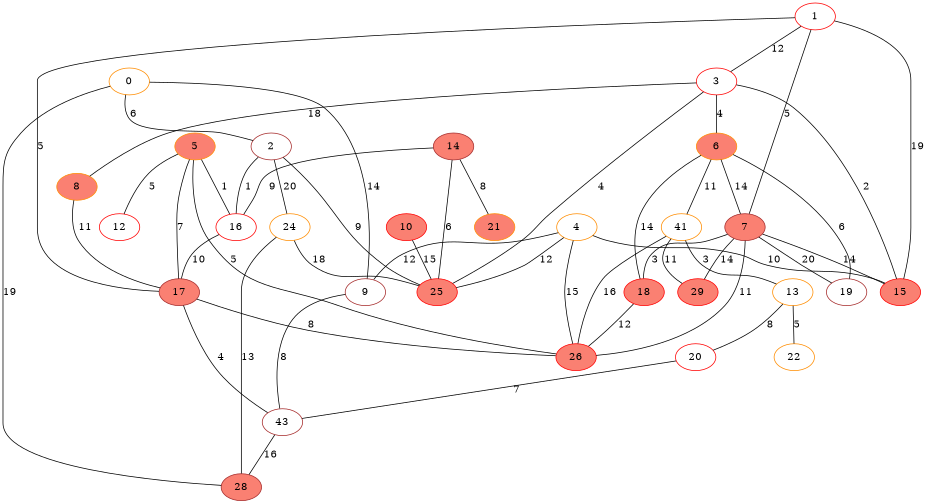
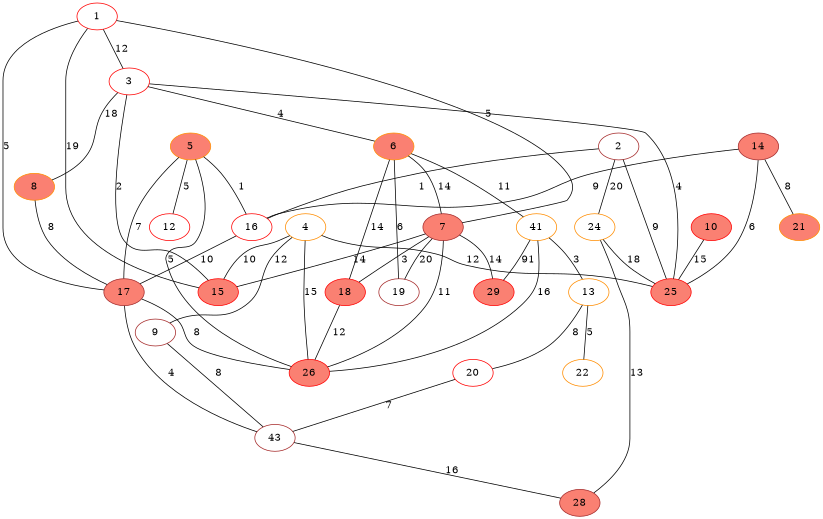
(129, 81) -> none
(86, 227) -> (52, 227)
(671, 260) -> (529, 260)
